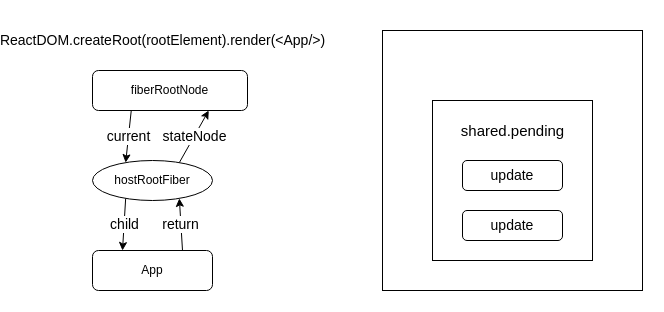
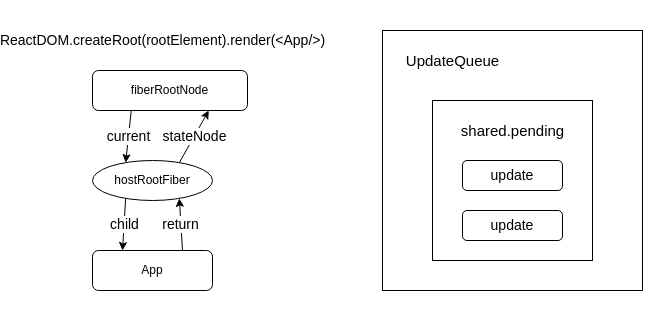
none -> (453, 61)
